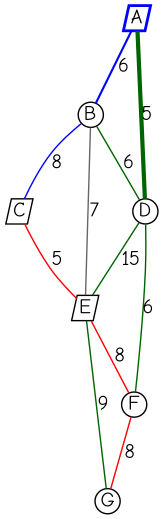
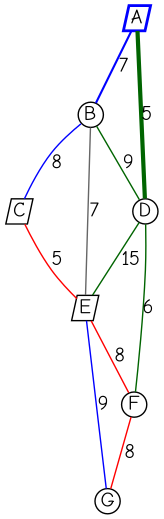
(124, 66) -> (124, 66)
(129, 163) -> (129, 163)
(96, 405) -> (96, 405)
